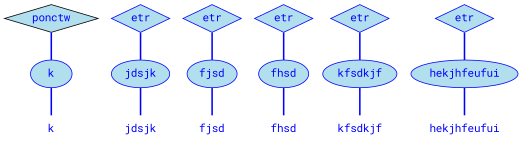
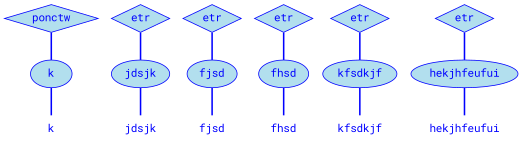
(51, 18) -> (51, 18)
